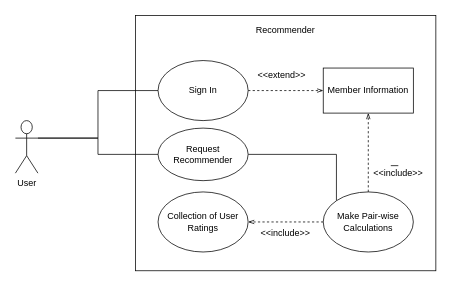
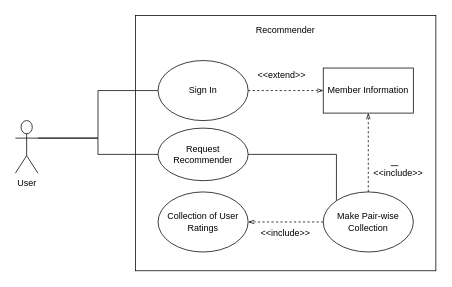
(368, 222) -> (368, 222)
